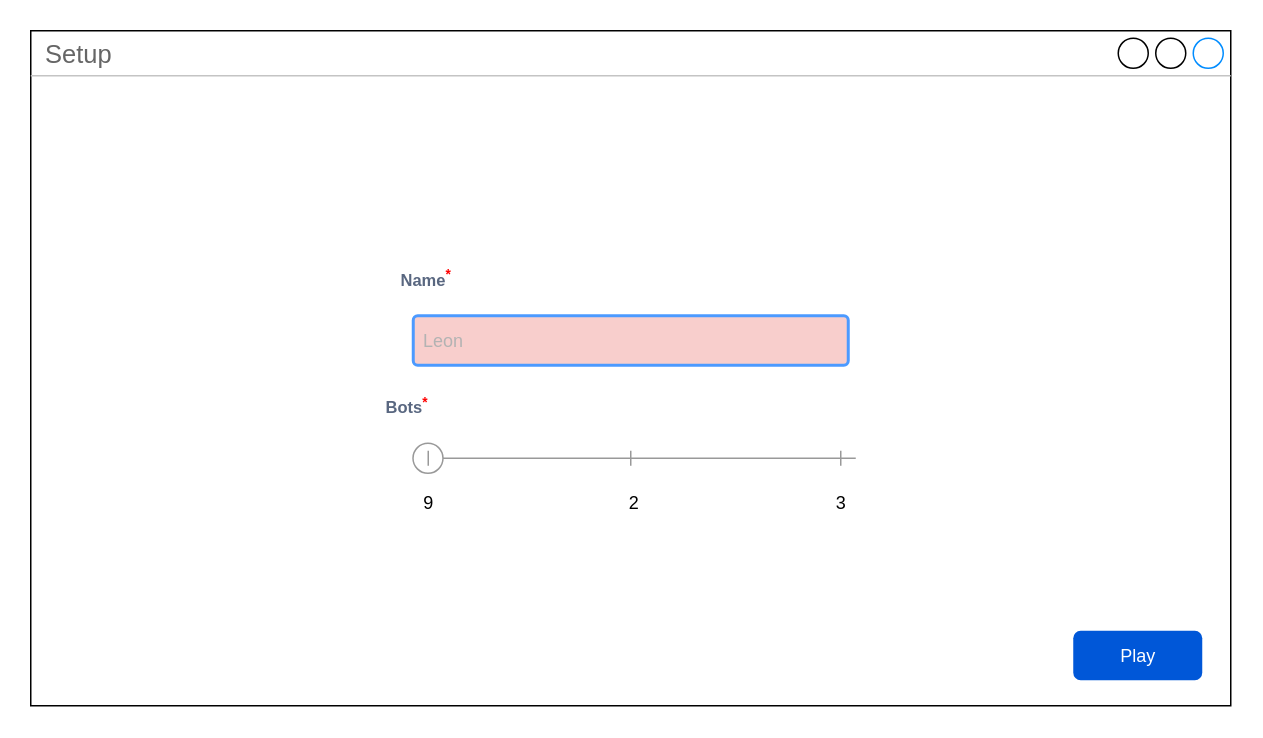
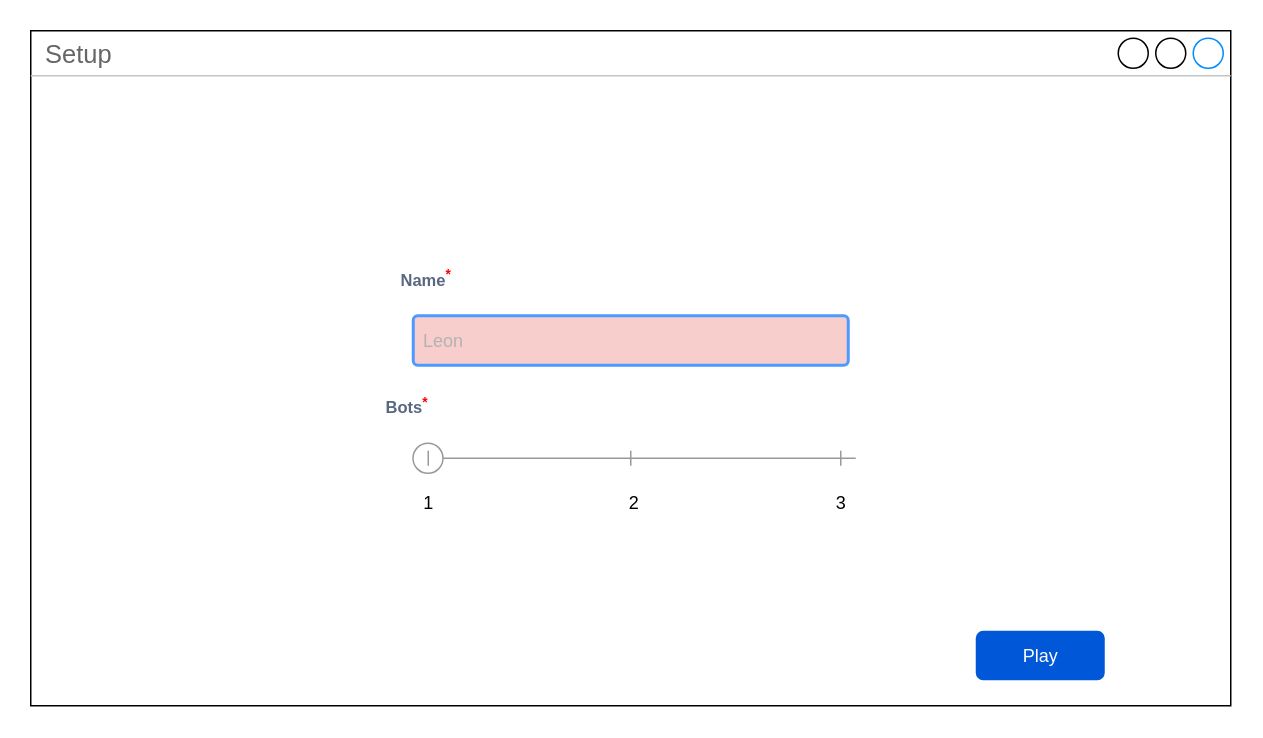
(429, 503) -> (429, 503)
(1138, 656) -> (1040, 656)
